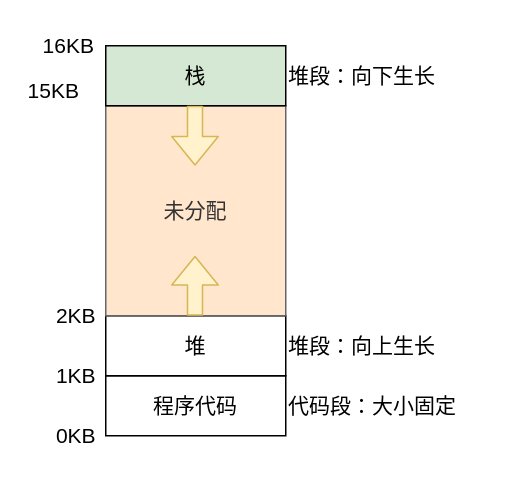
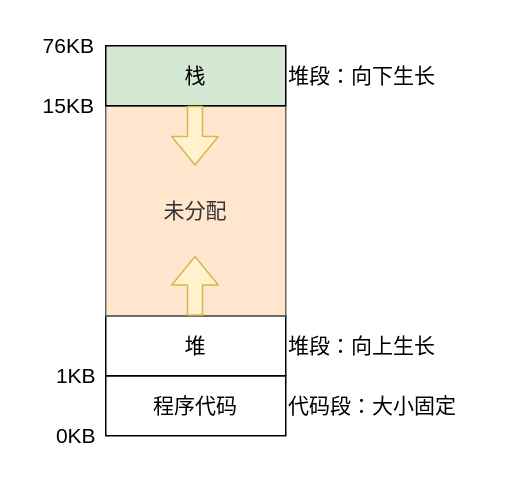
(69, 46) -> (69, 46)
(53, 91) -> (68, 106)
(76, 316) -> none
